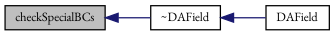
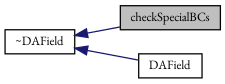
(134, 18) -> (104, 30)
